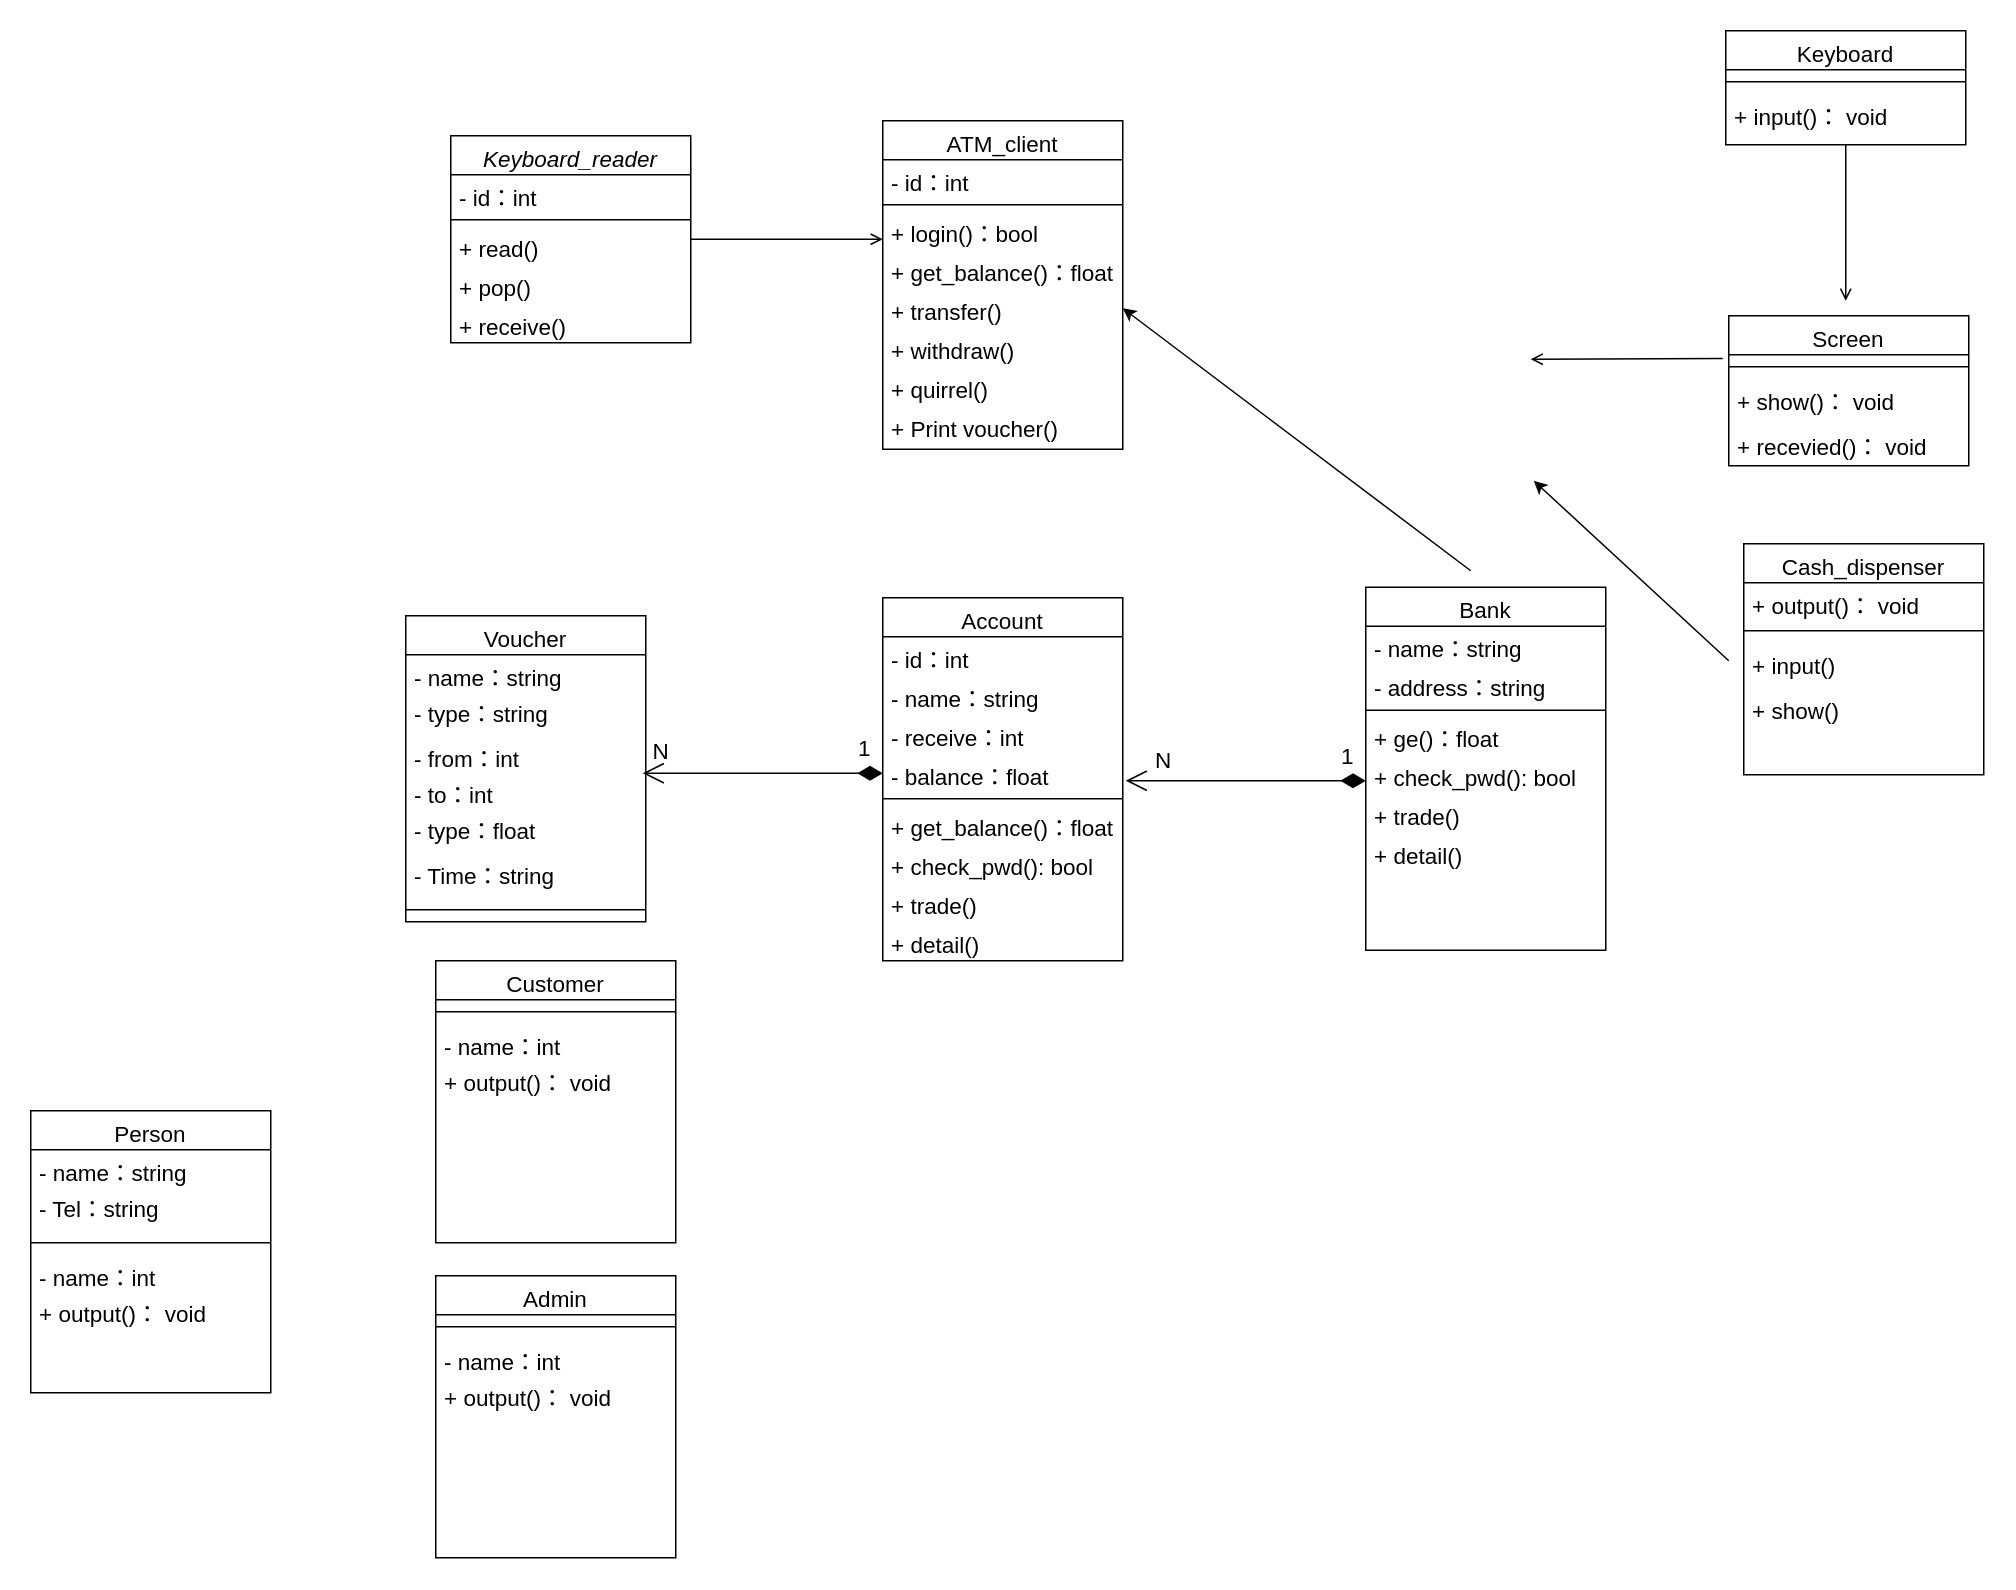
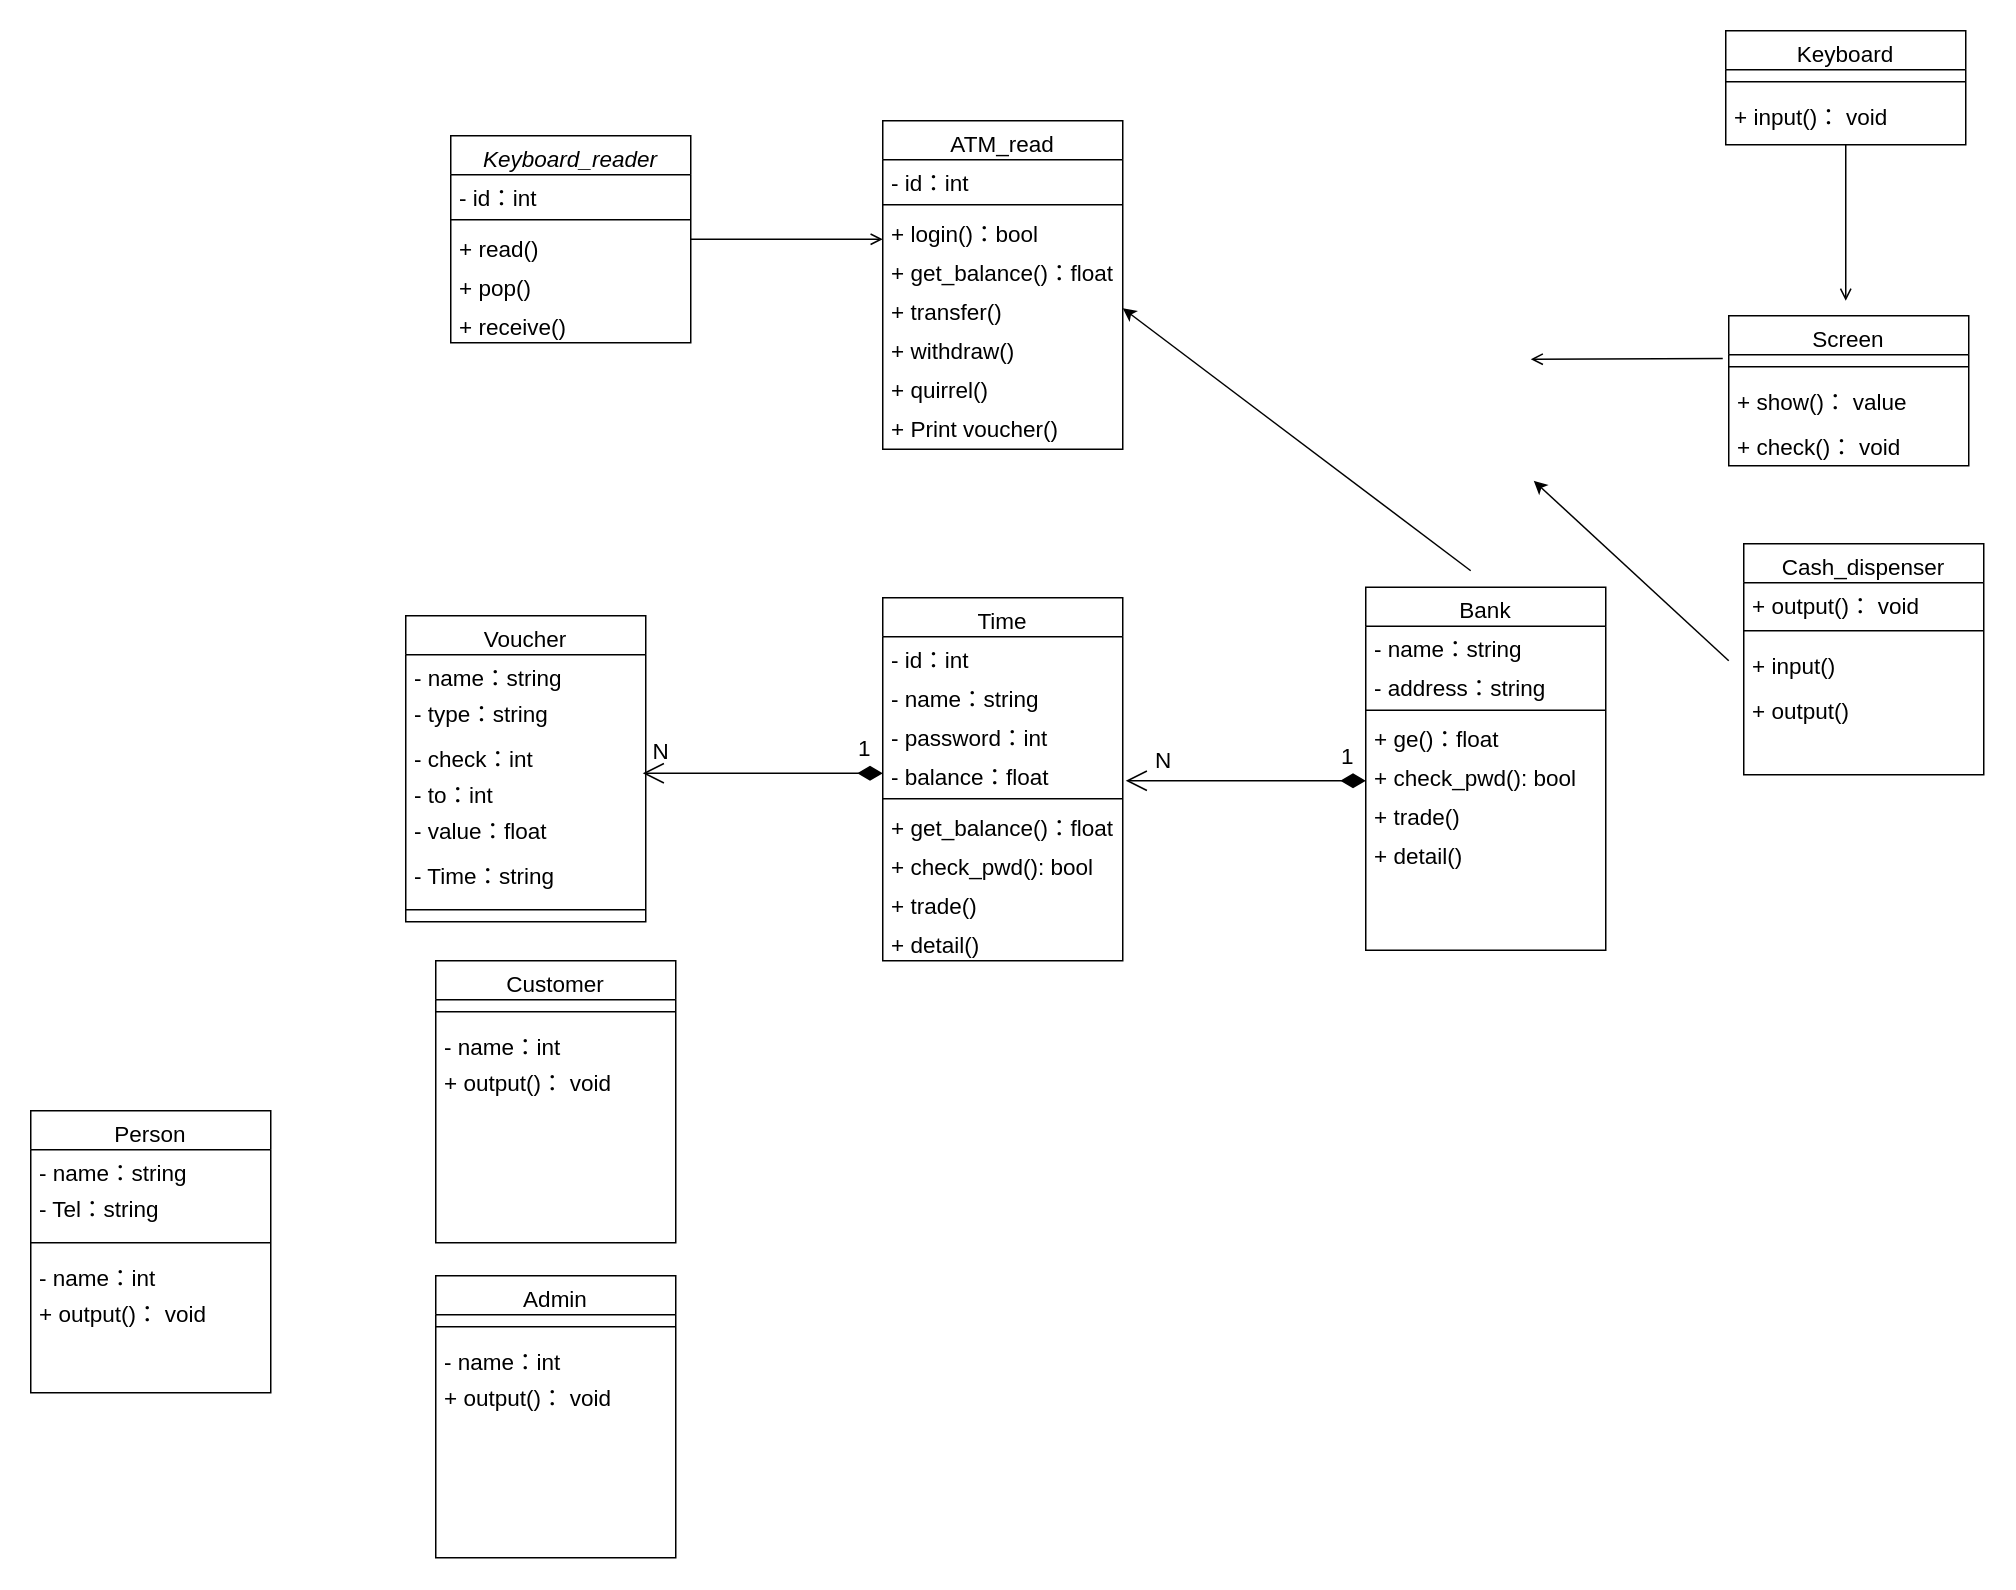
(1002, 144) -> (1002, 144)
(1821, 402) -> (1828, 402)
(1844, 447) -> (1828, 447)
(1002, 621) -> (1002, 621)
(1799, 711) -> (1812, 711)
(969, 738) -> (978, 738)
(476, 759) -> (482, 759)
(489, 831) -> (492, 831)
